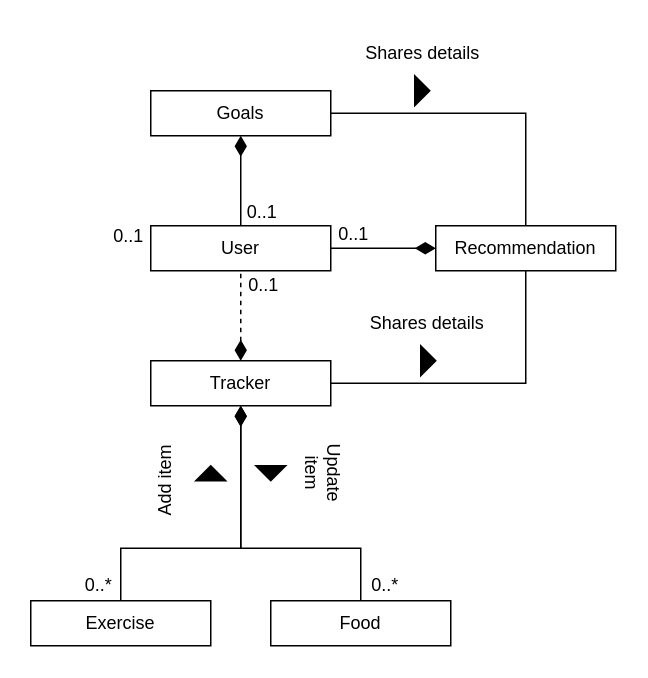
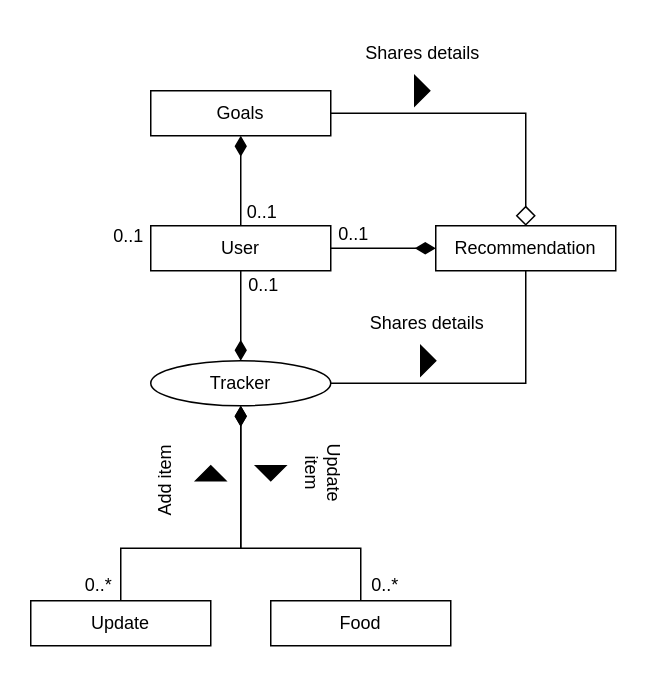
(526, 215) -> (526, 206)
(241, 305) -> (241, 305)
(241, 383) -> (241, 383)
(121, 623) -> (121, 623)
